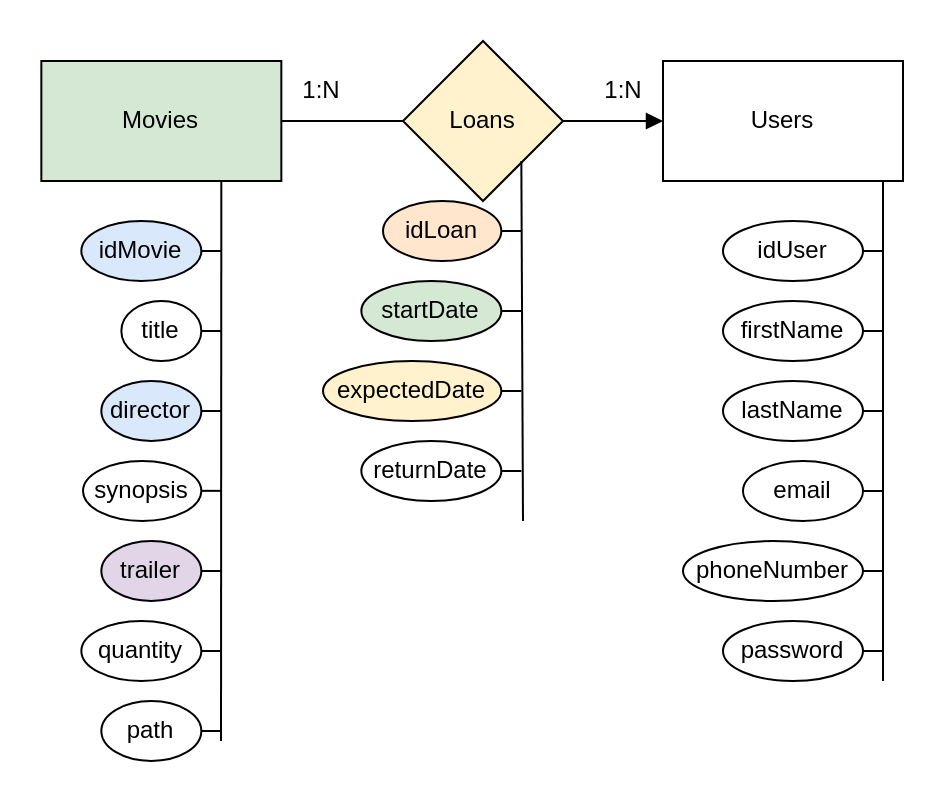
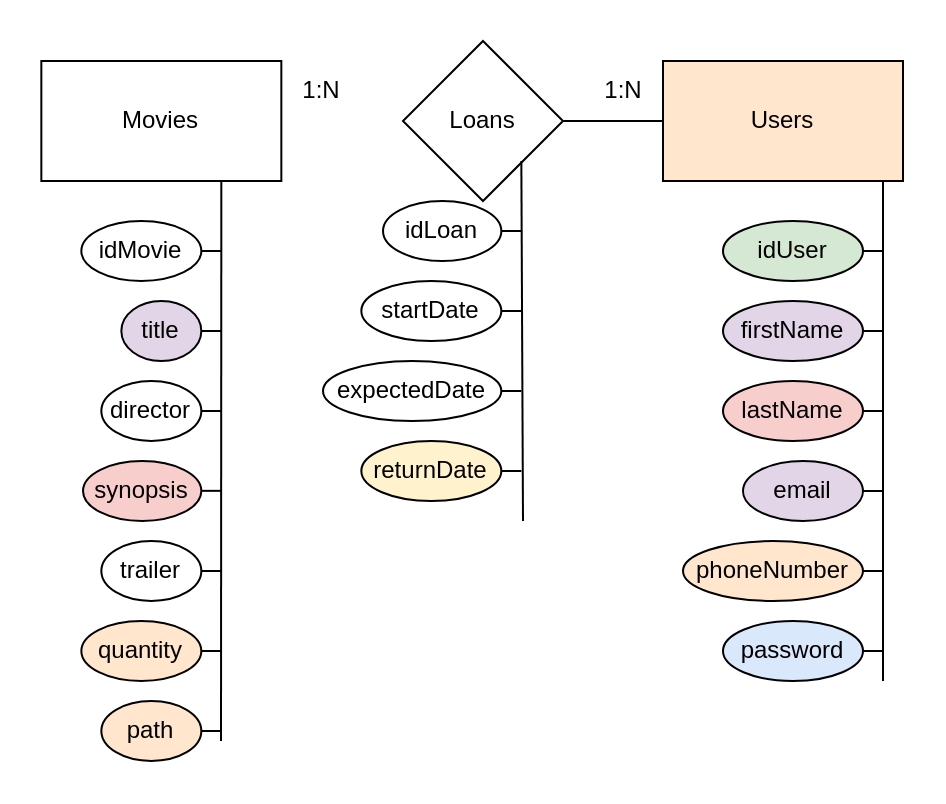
(161, 121) -> (161, 121)
(342, 121) -> none
(483, 121) -> (483, 121)
(645, 121) -> (652, 121)
(783, 121) -> (783, 121)
(442, 231) -> (442, 231)
(141, 251) -> (141, 251)
(793, 251) -> (793, 251)
(431, 311) -> (431, 311)
(161, 331) -> (161, 331)
(793, 331) -> (793, 331)
(412, 391) -> (412, 391)
(151, 411) -> (151, 411)
(793, 411) -> (793, 411)
(431, 471) -> (431, 471)
(142, 491) -> (142, 491)
(803, 491) -> (803, 491)
(151, 571) -> (151, 571)
(773, 571) -> (773, 571)
(141, 651) -> (141, 651)
(793, 651) -> (793, 651)
(151, 731) -> (151, 731)
